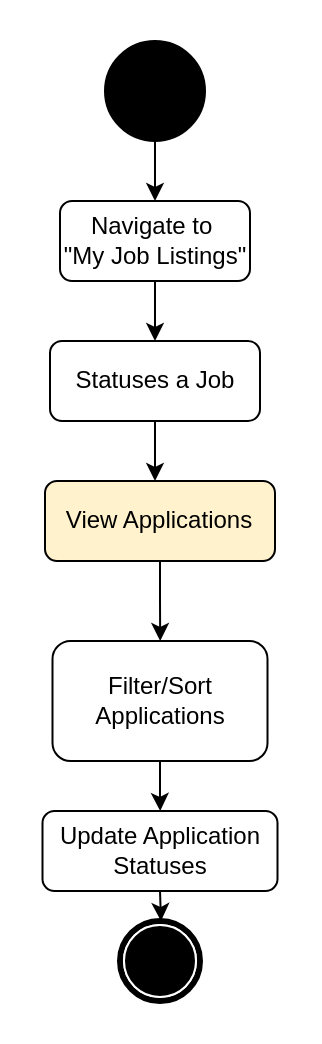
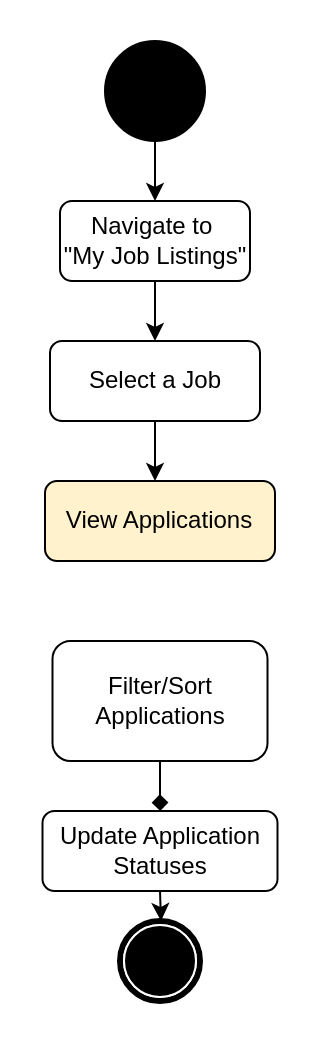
(156, 381) -> (156, 381)
(160, 594) -> none
(160, 798) -> (160, 798)
